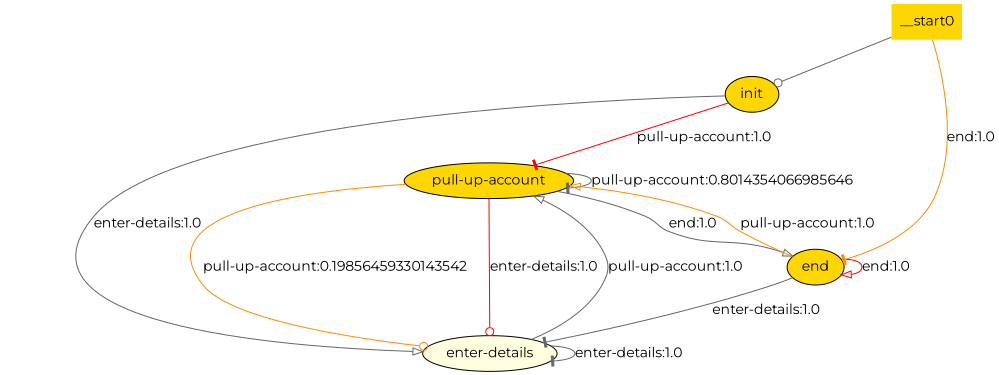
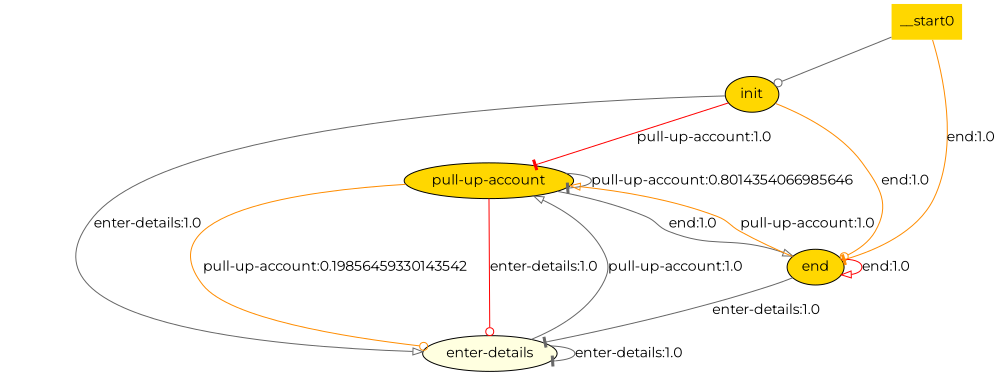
none -> (864, 165)
